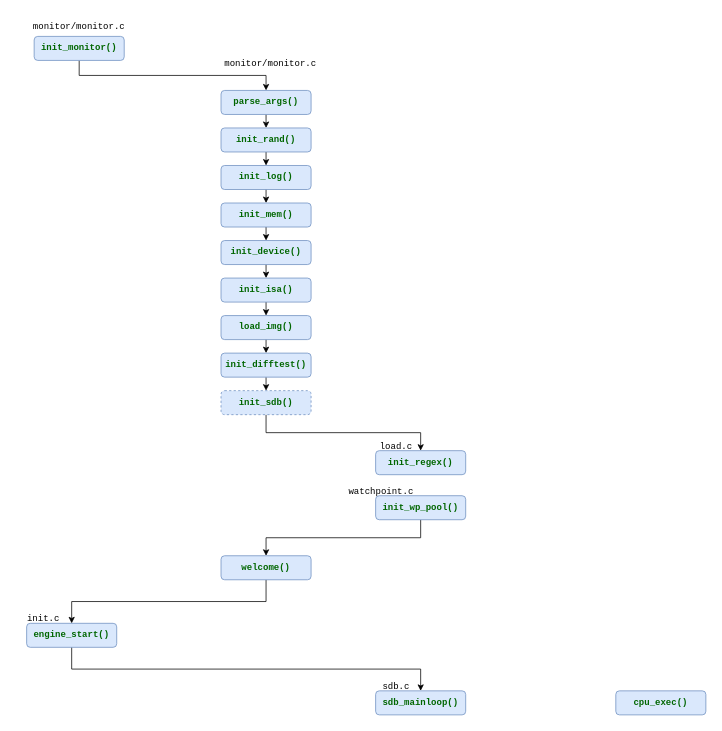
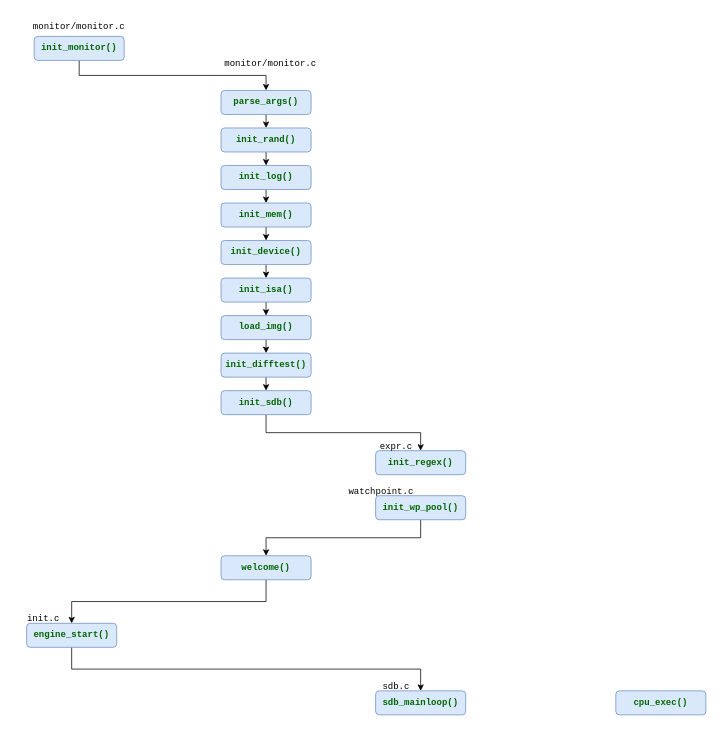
(266, 402) -> (266, 402)
(396, 447) -> (396, 447)
